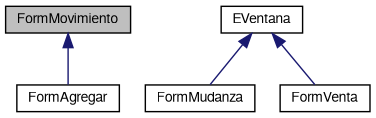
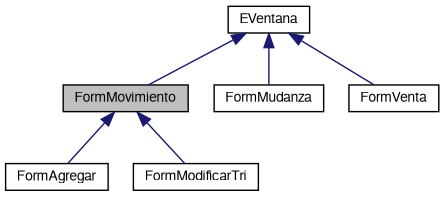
none -> (191, 62)
none -> (196, 177)
